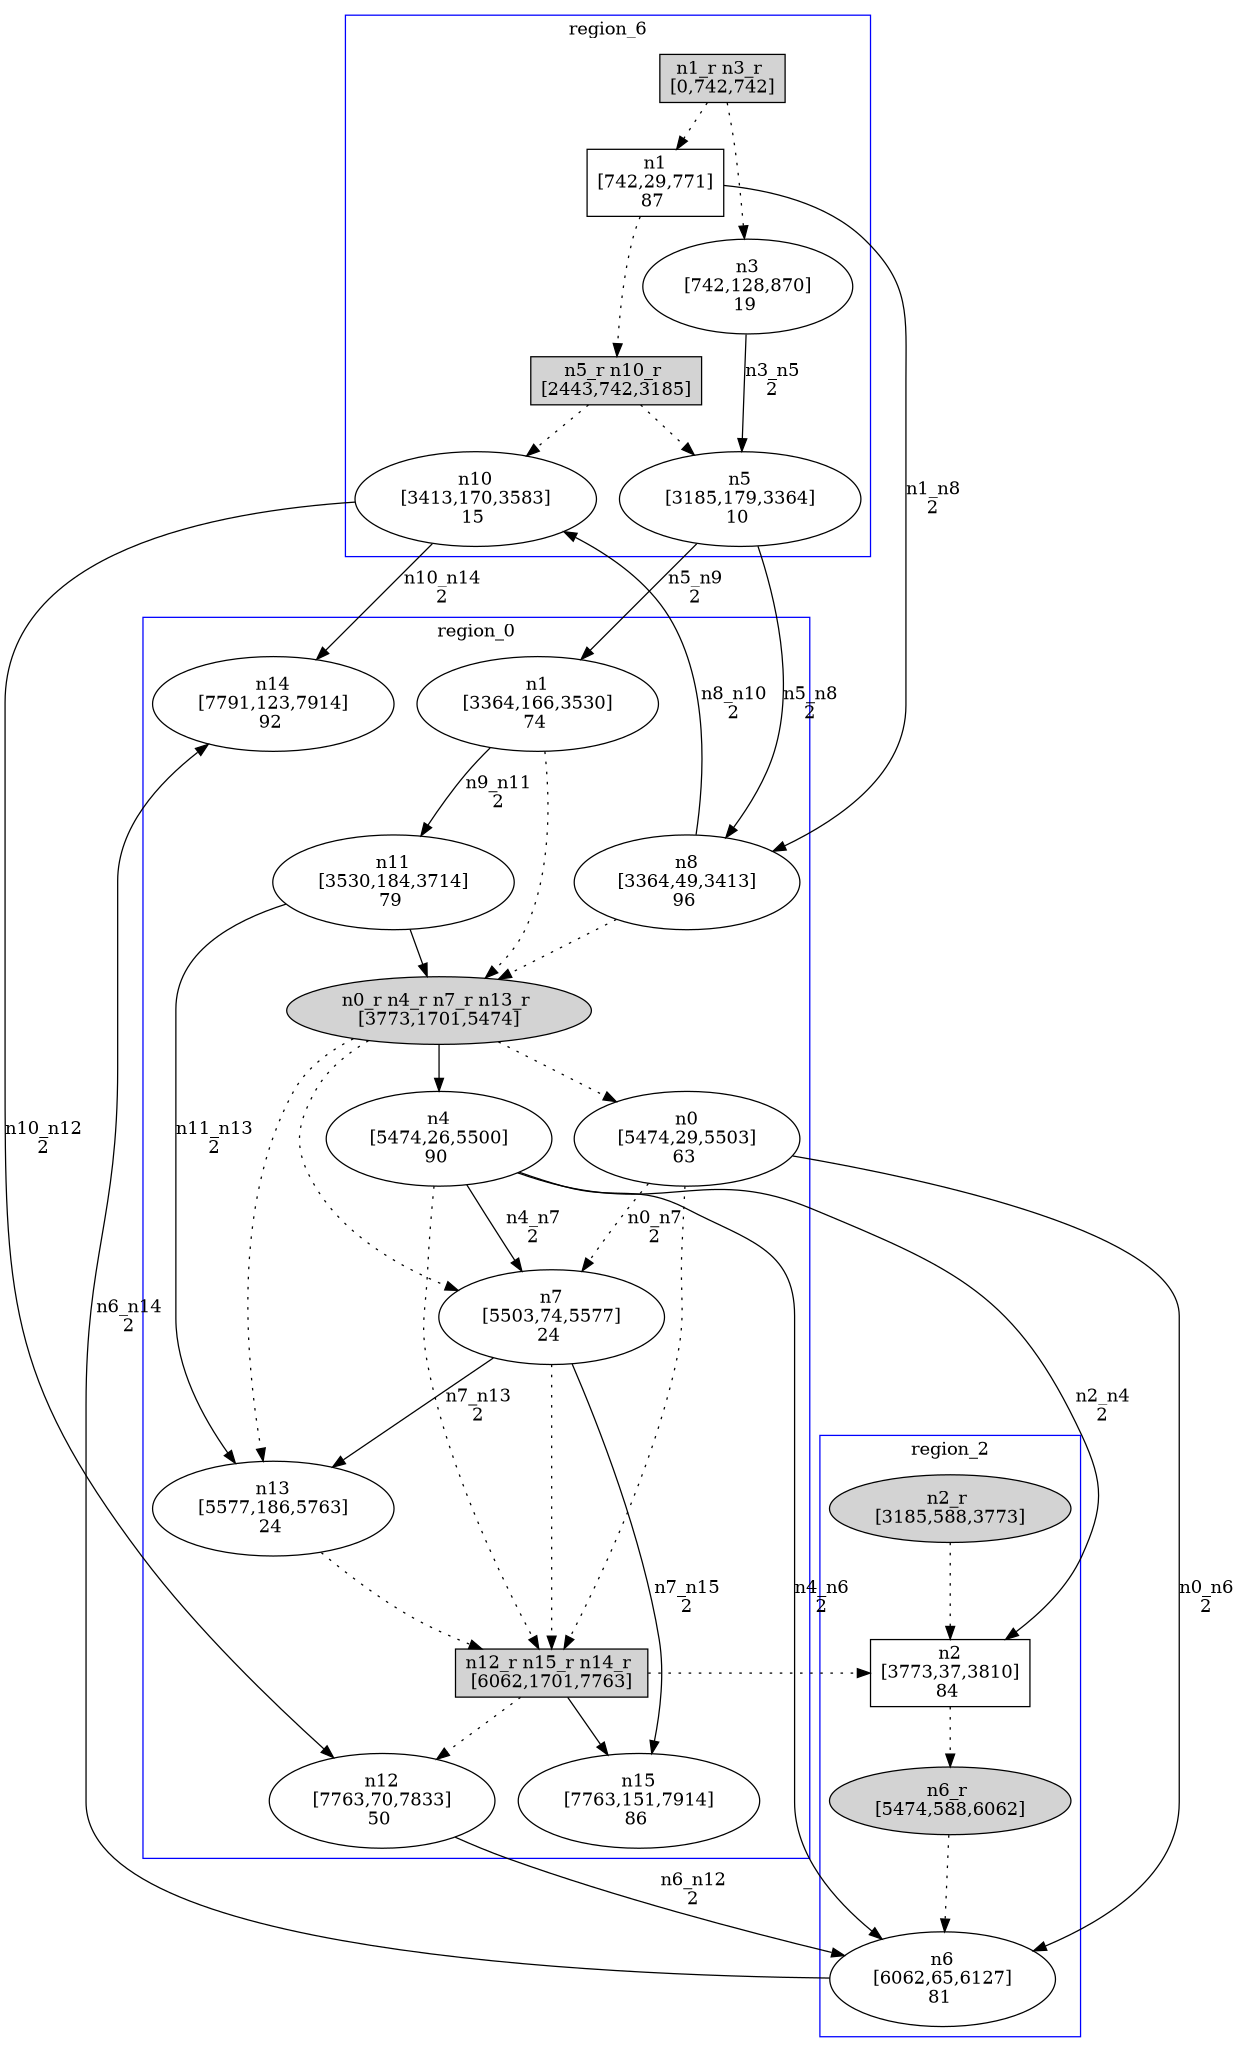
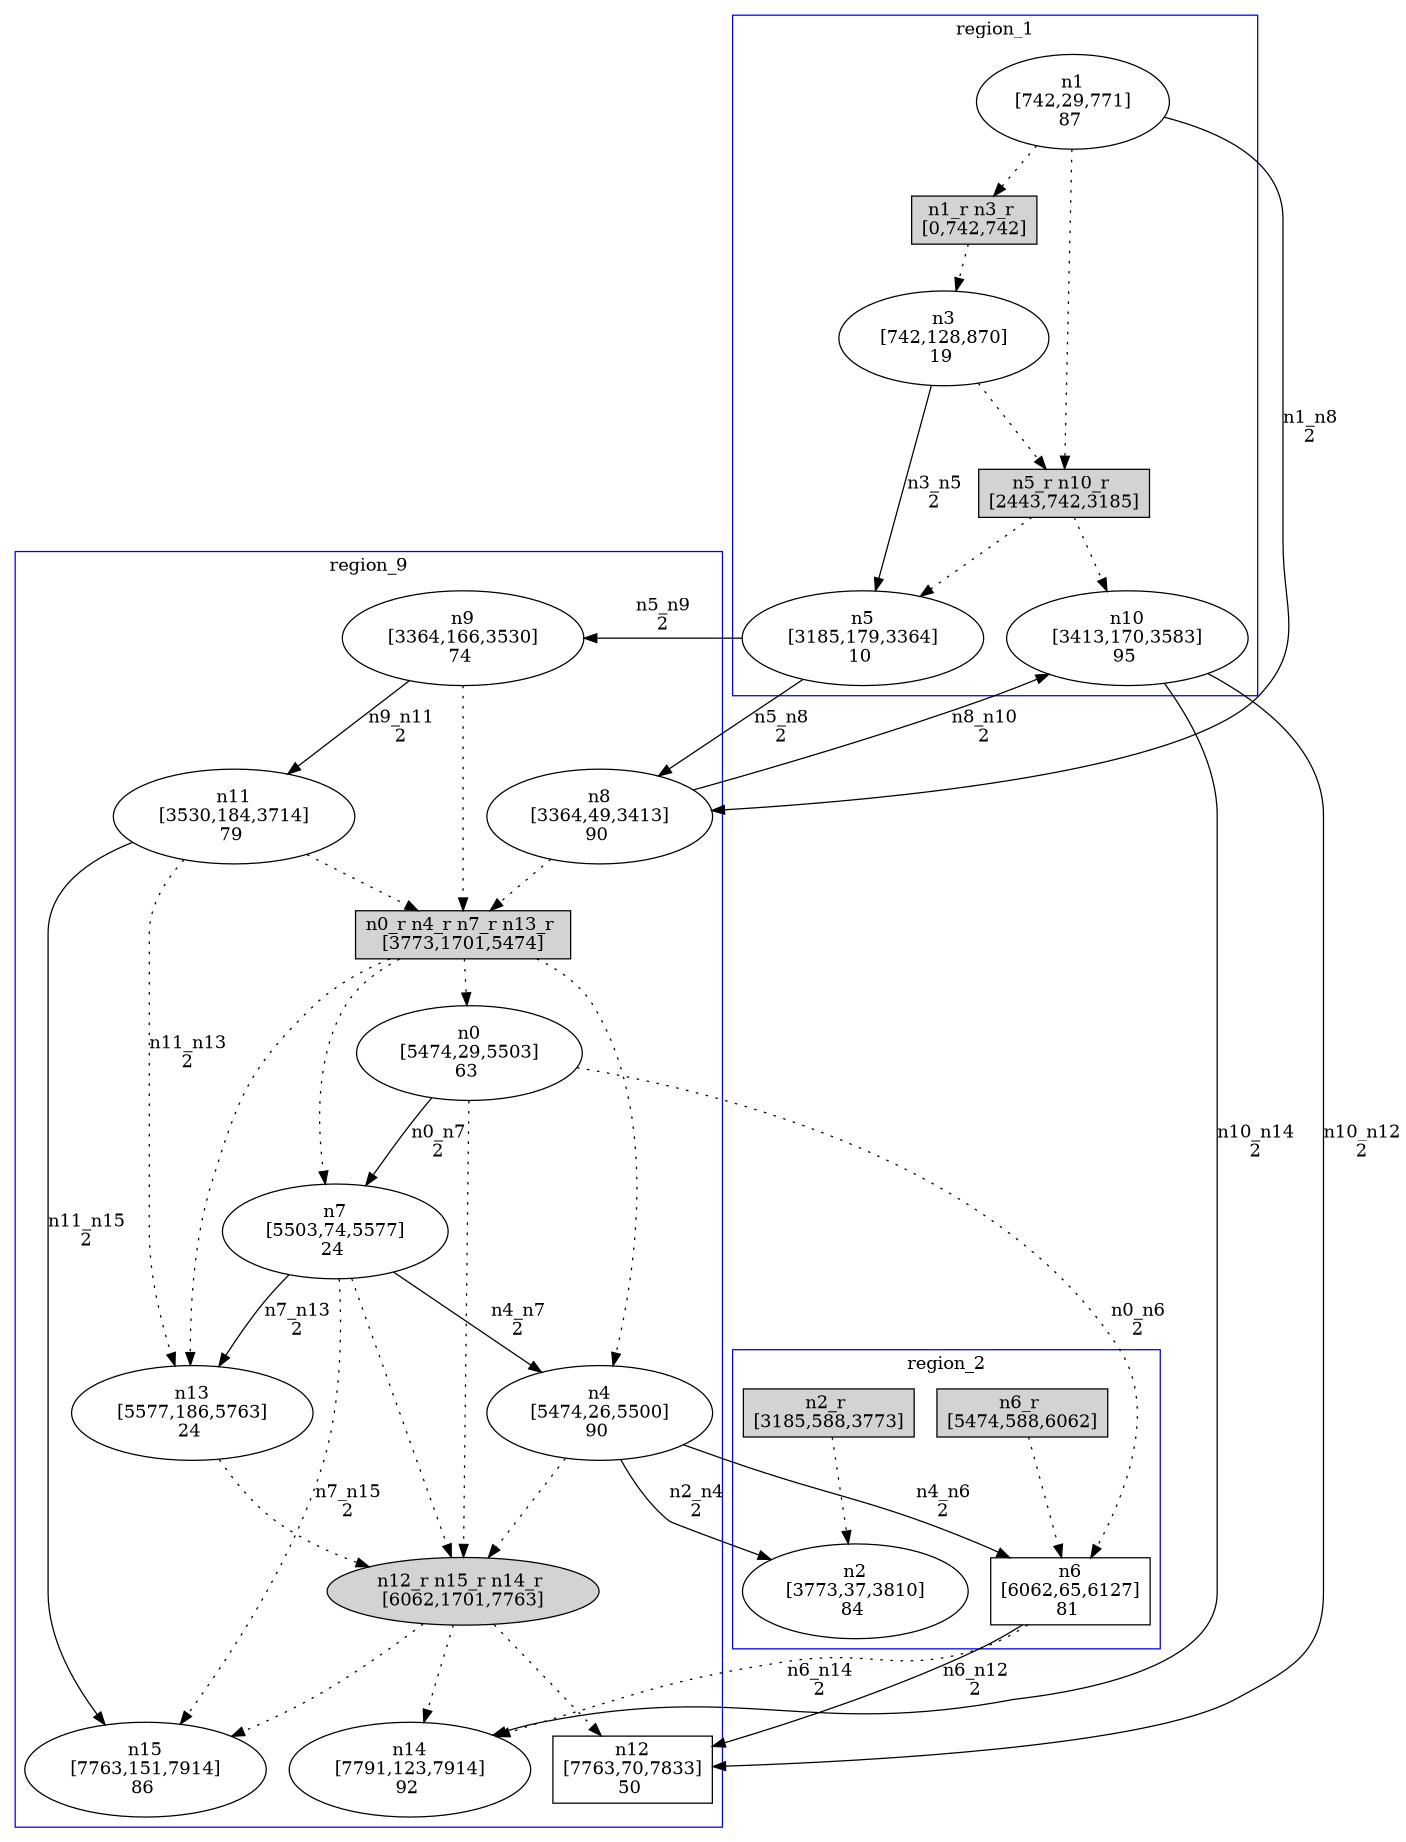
(608, 30) -> (995, 30)
(695, 121) -> (1019, 166)
(655, 183) -> (1073, 102)
none -> (1008, 421)
(476, 499) -> (1127, 638)
(476, 632) -> (369, 566)
(538, 704) -> (463, 638)
(687, 882) -> (600, 817)
(416, 947) -> (357, 880)
(439, 1011) -> (463, 935)
(439, 1062) -> (635, 1139)
(176, 1156) -> (149, 1103)
(618, 1221) -> (402, 1136)
(491, 1223) -> (455, 1314)
none -> (48, 1264)
(1179, 1446) -> (968, 1206)
(950, 1509) -> (829, 1413)
(638, 1548) -> (306, 1510)
(86, 1661) -> (768, 1665)
(552, 1673) -> (463, 1591)
(753, 1673) -> (440, 1668)
(950, 1673) -> (855, 1591)
(584, 1721) -> (337, 1684)
(950, 1730) -> none
(382, 1801) -> (633, 1770)
(950, 1801) -> (1022, 1413)
(641, 1902) -> (877, 1692)
(943, 1979) -> (1070, 1591)
